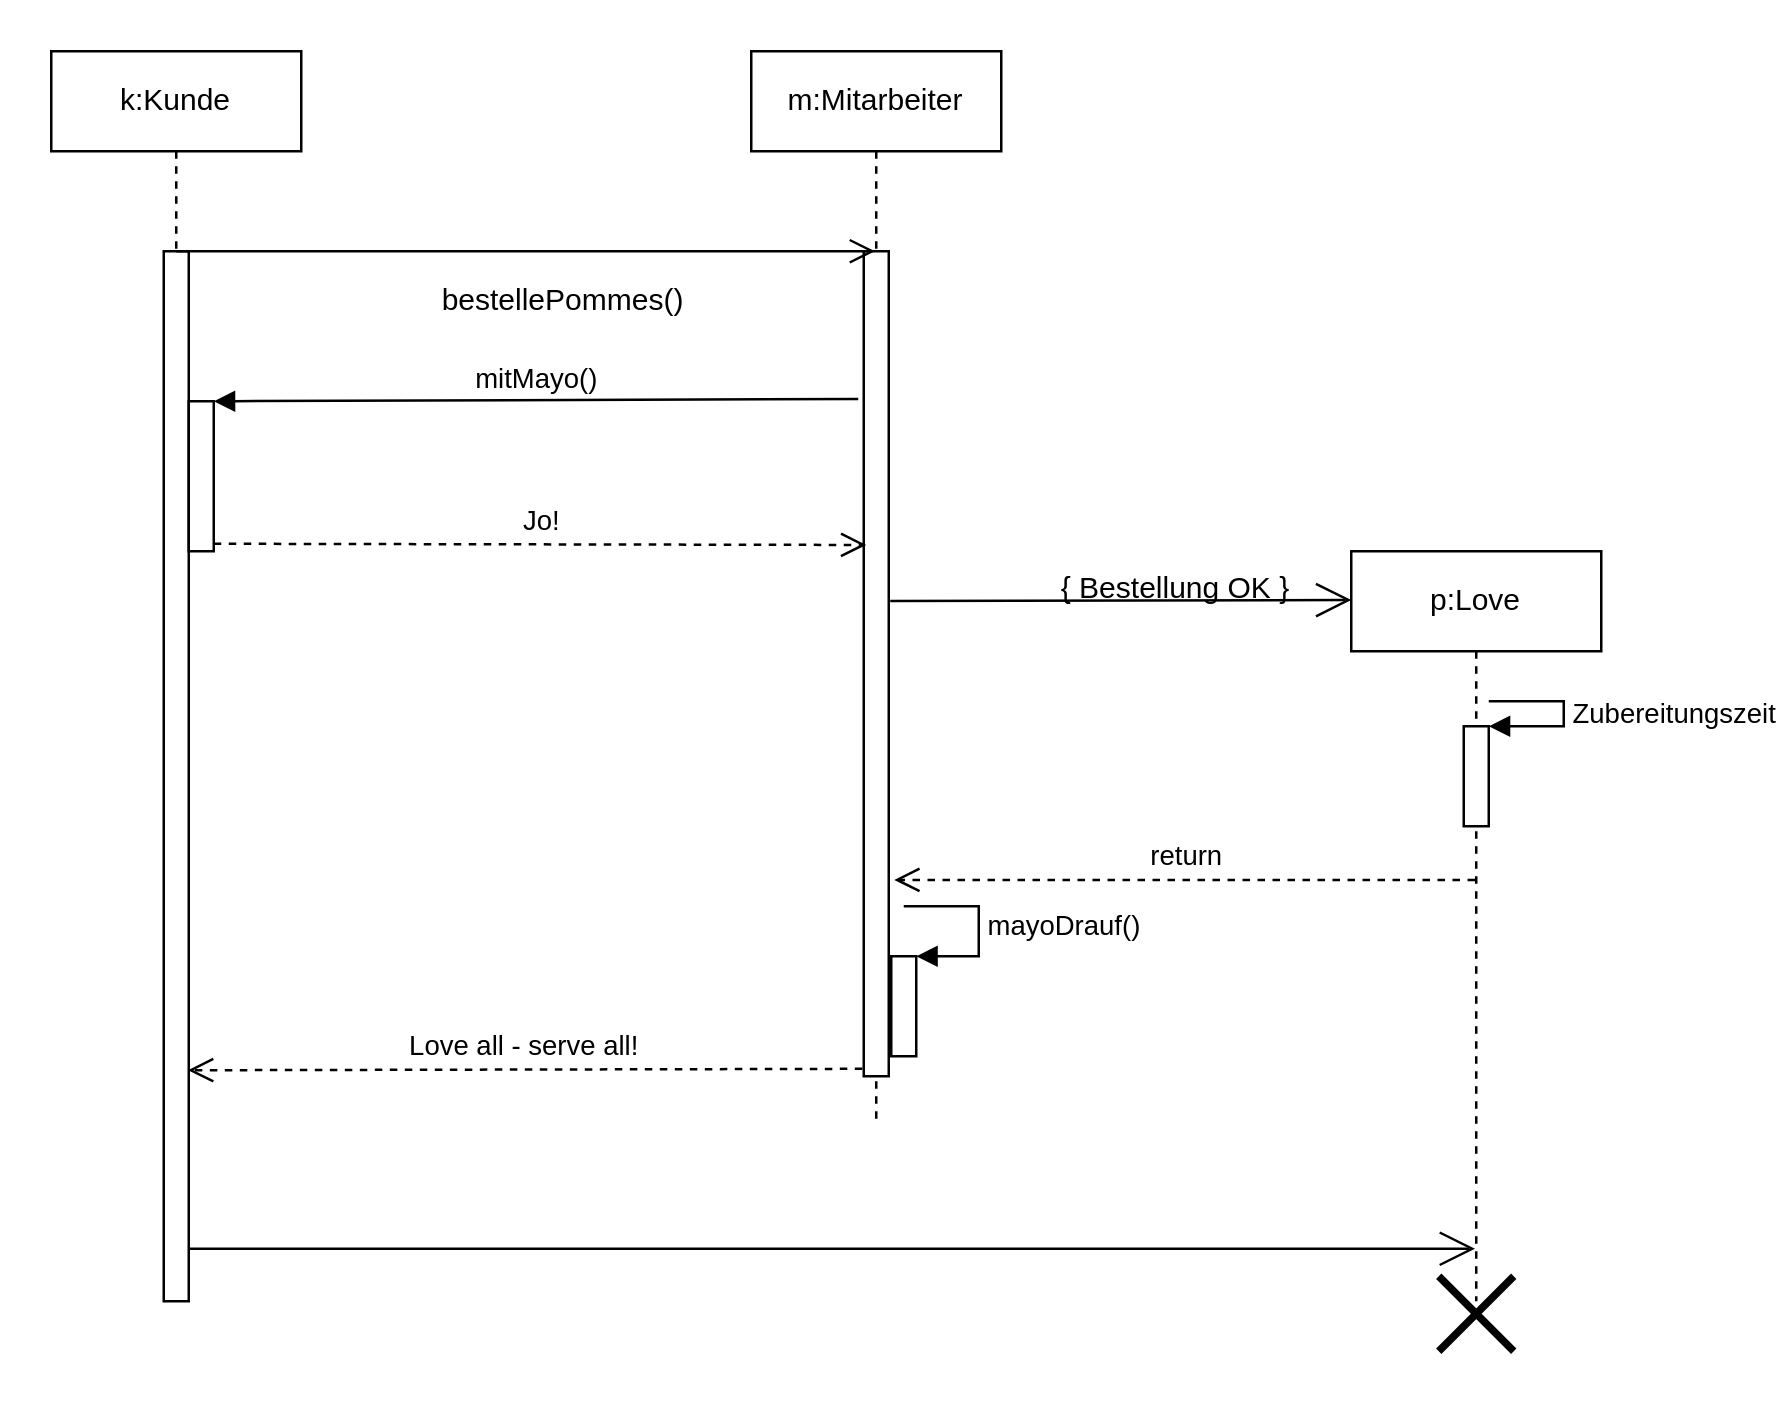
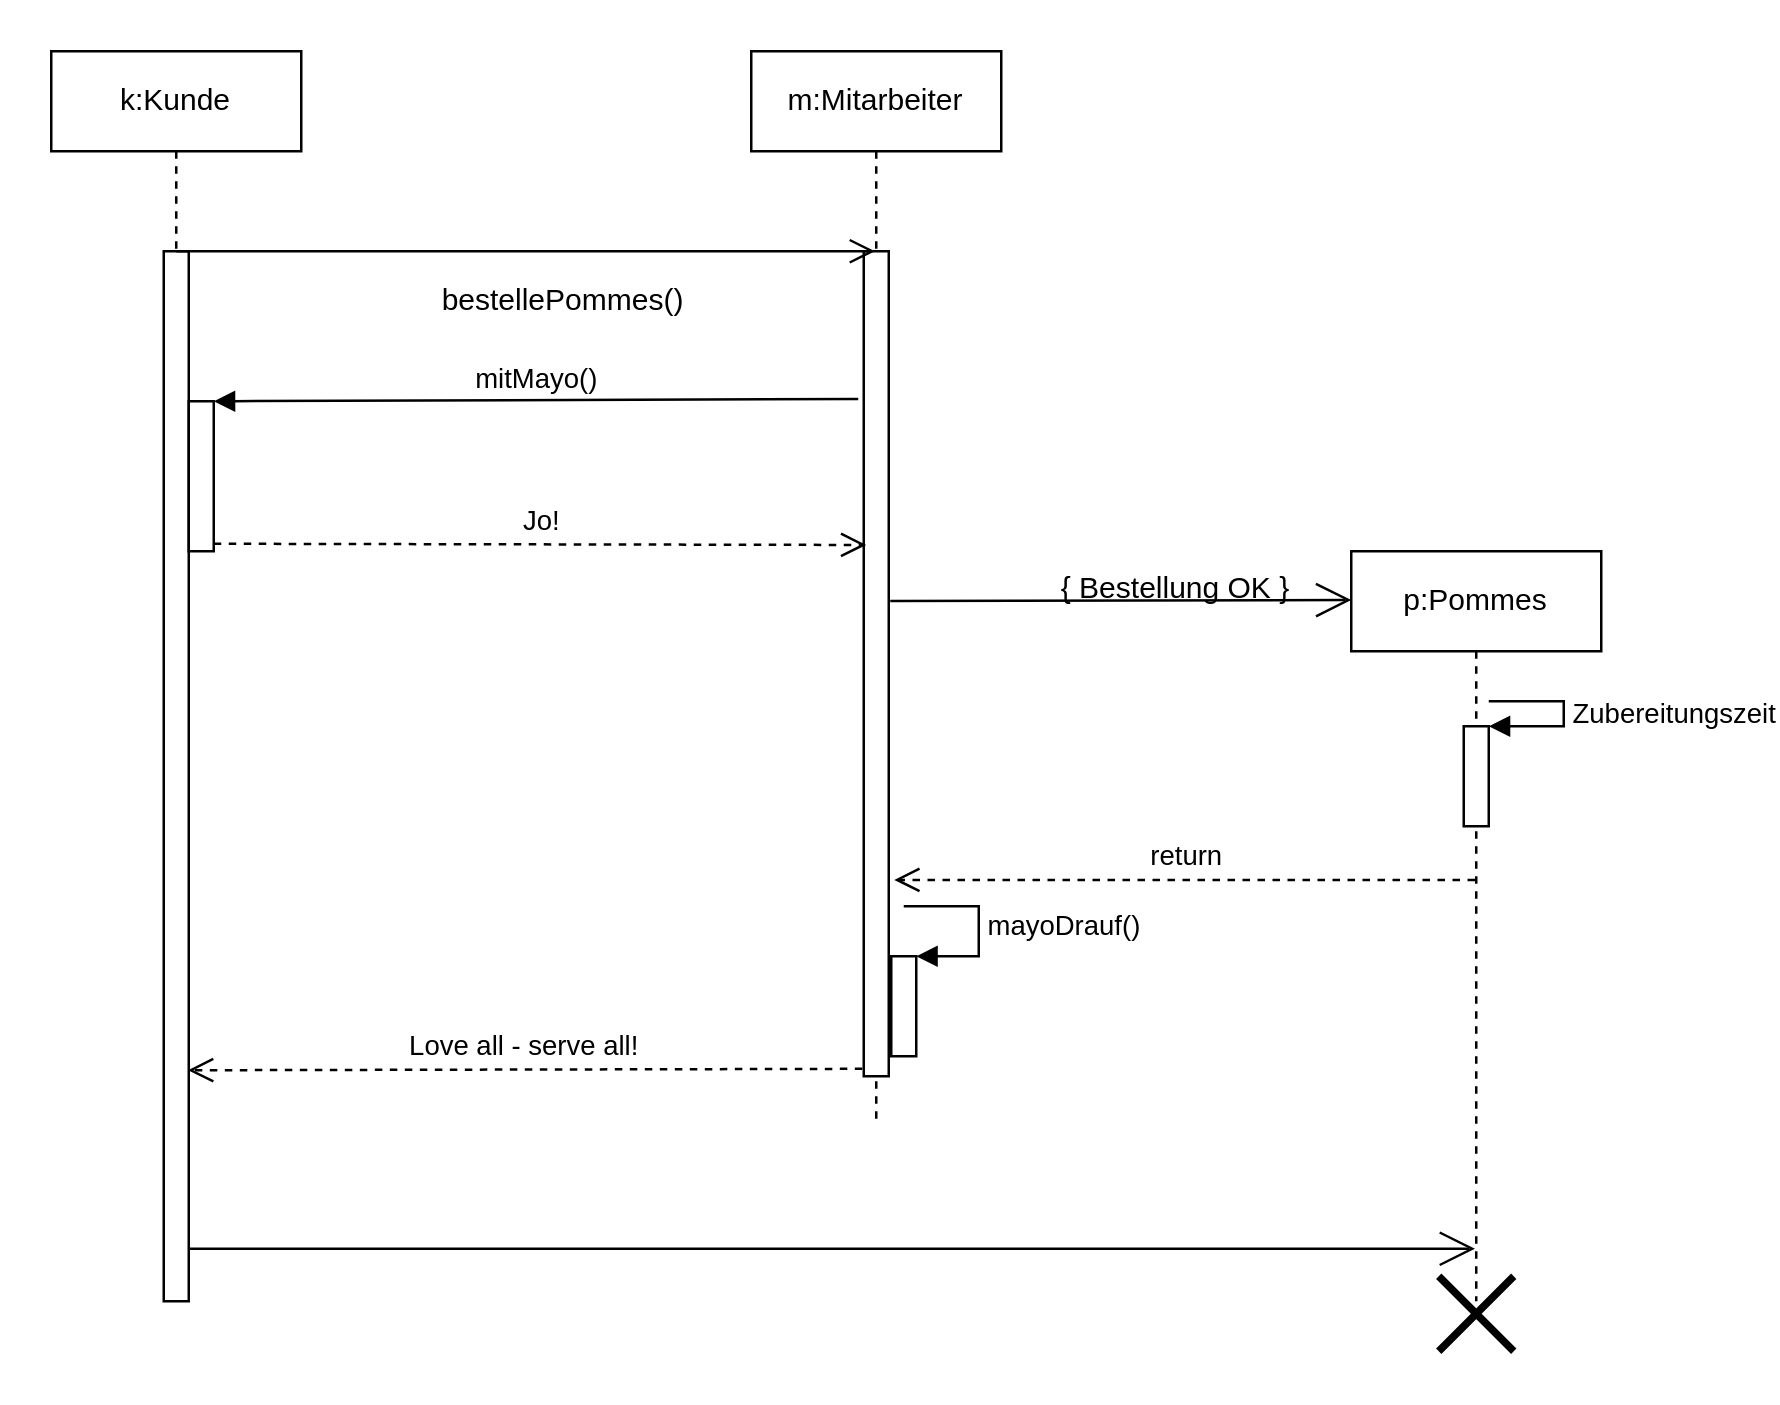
(1476, 601) -> (1476, 601)
